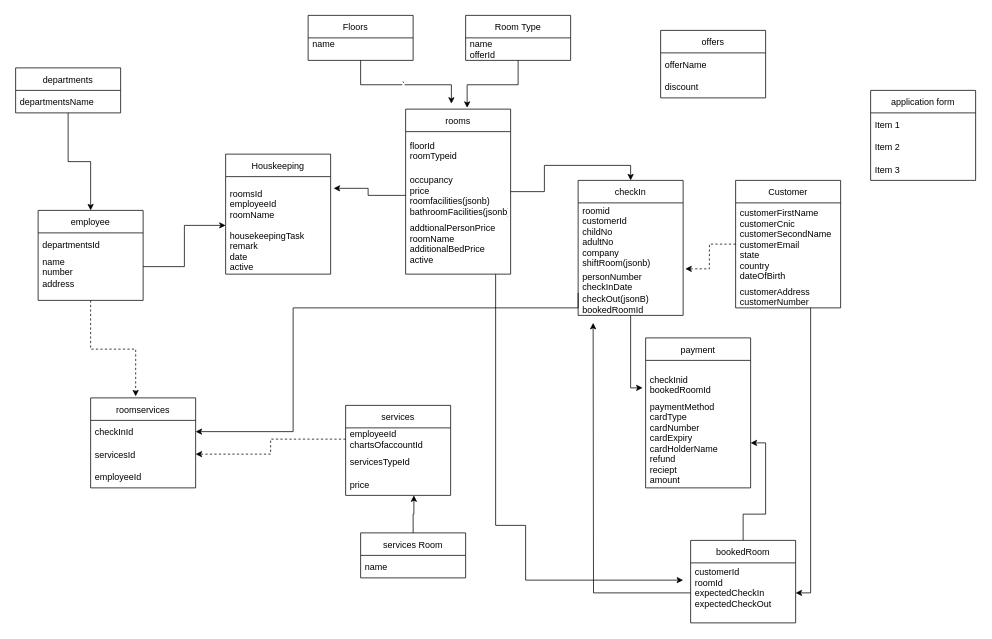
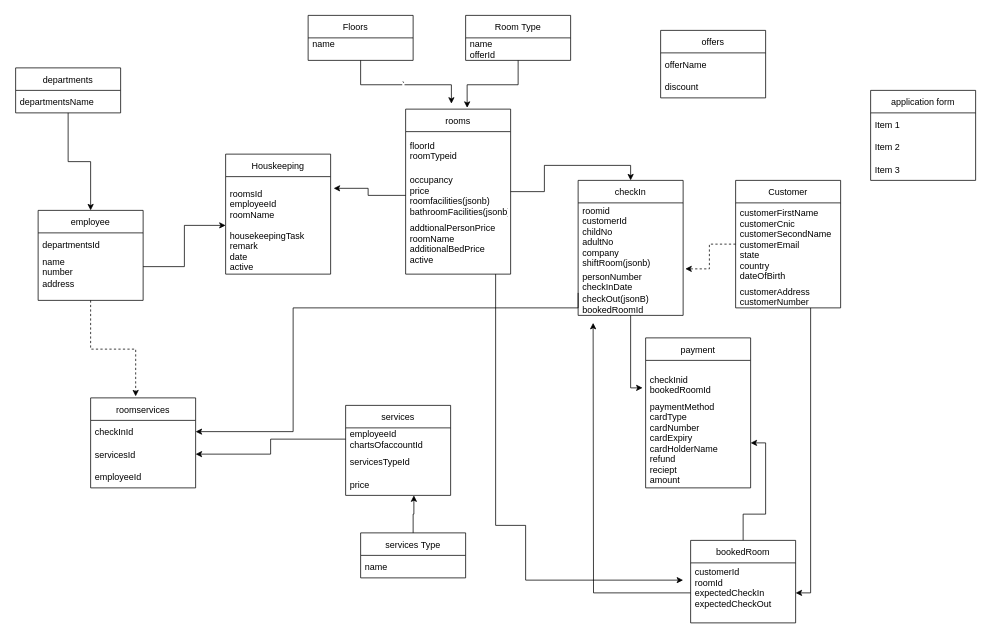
(270, 444) -> (270, 444)
(413, 545) -> (413, 545)
